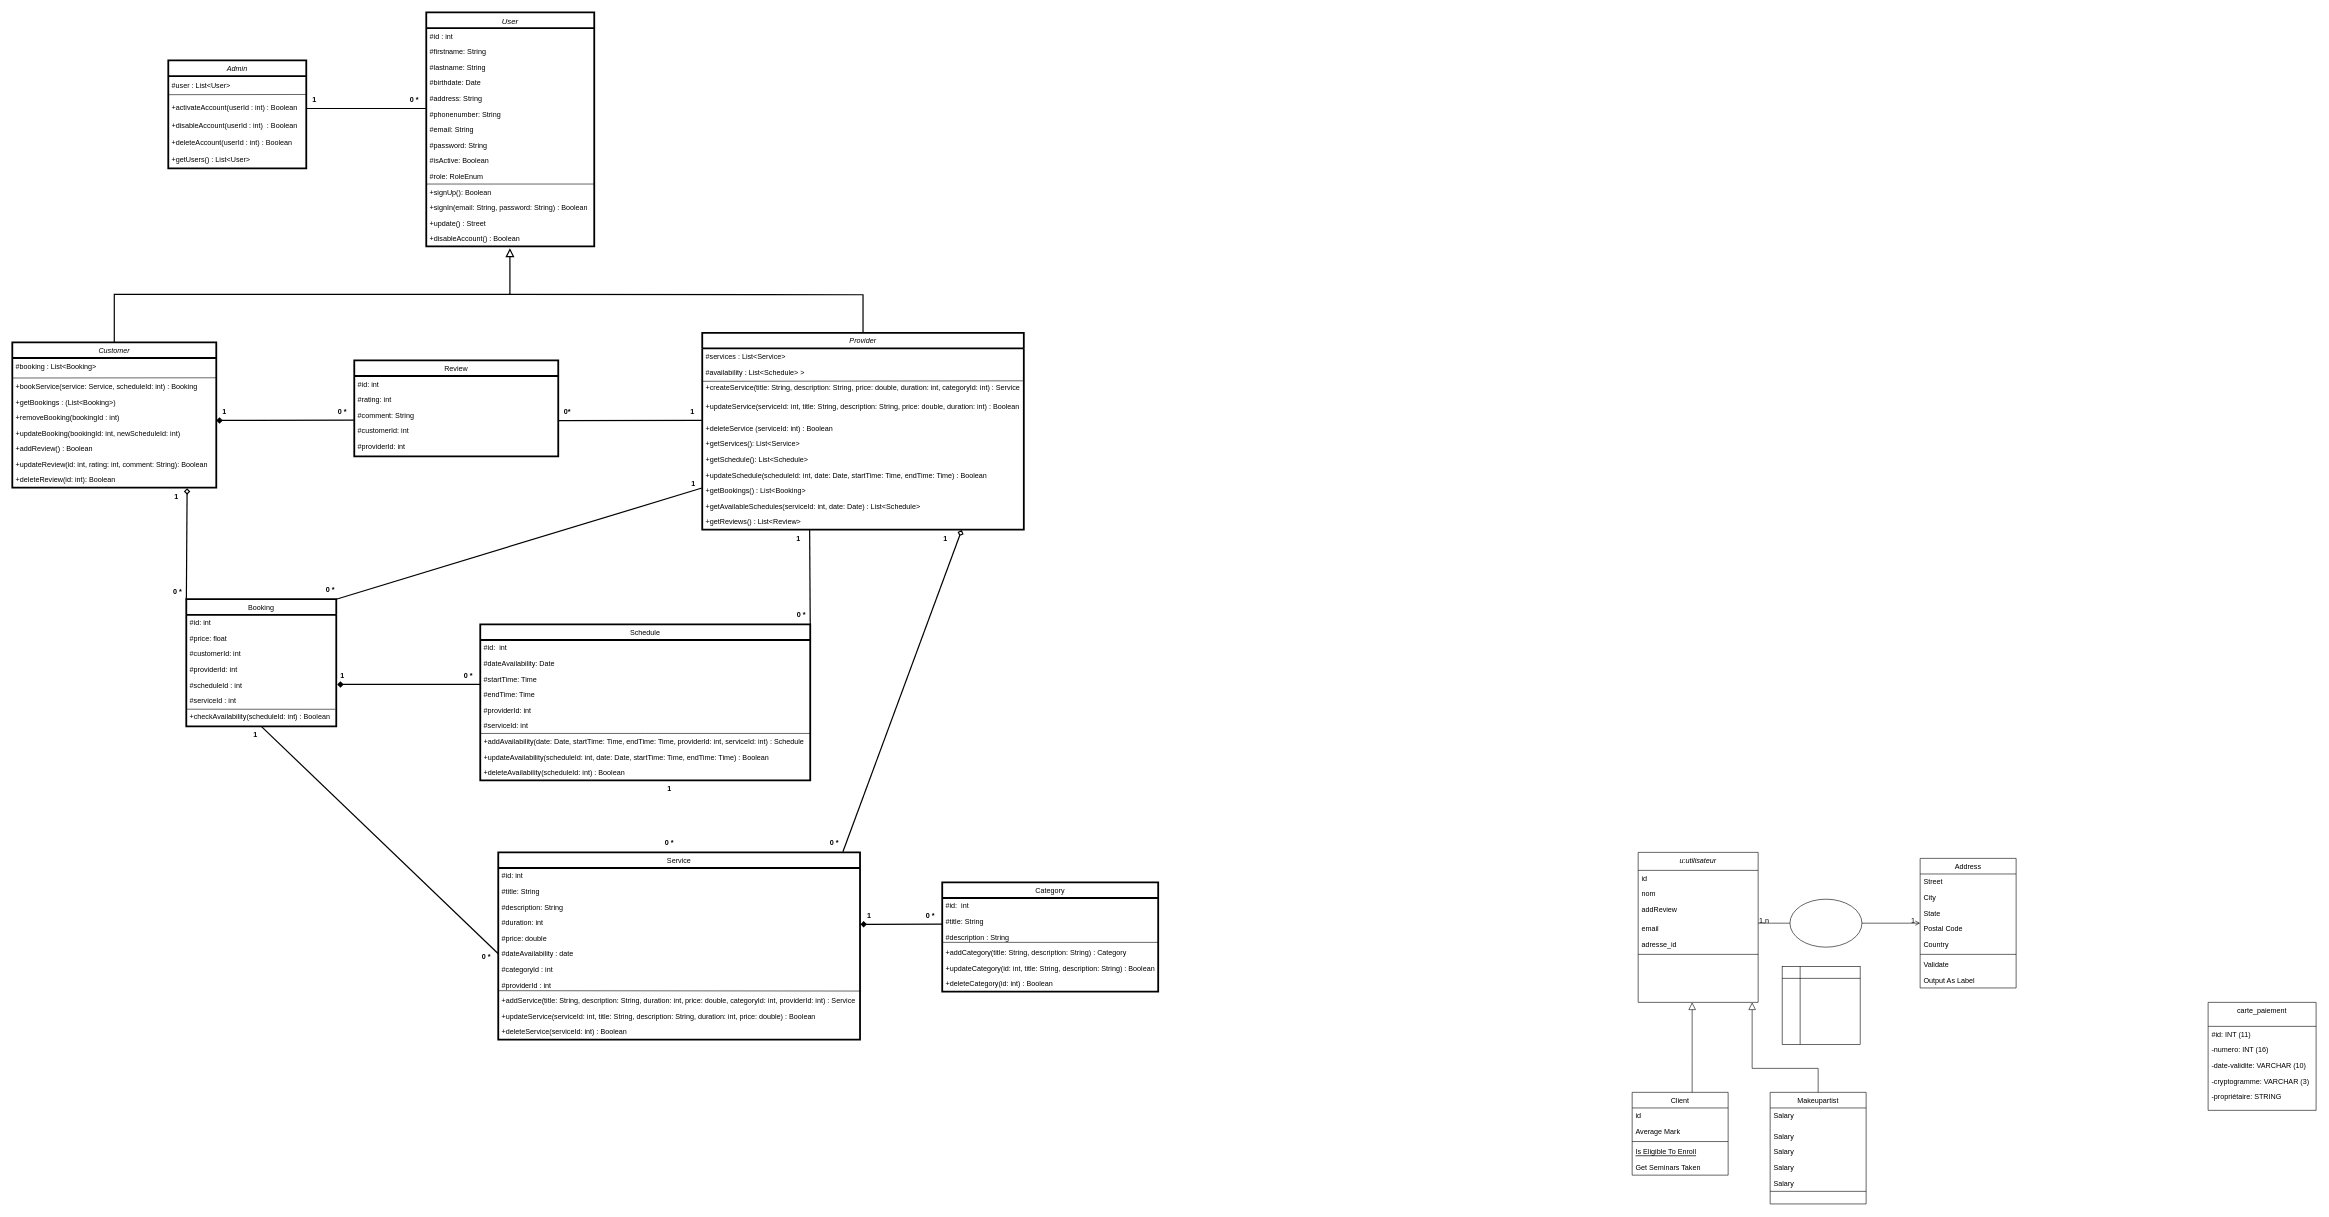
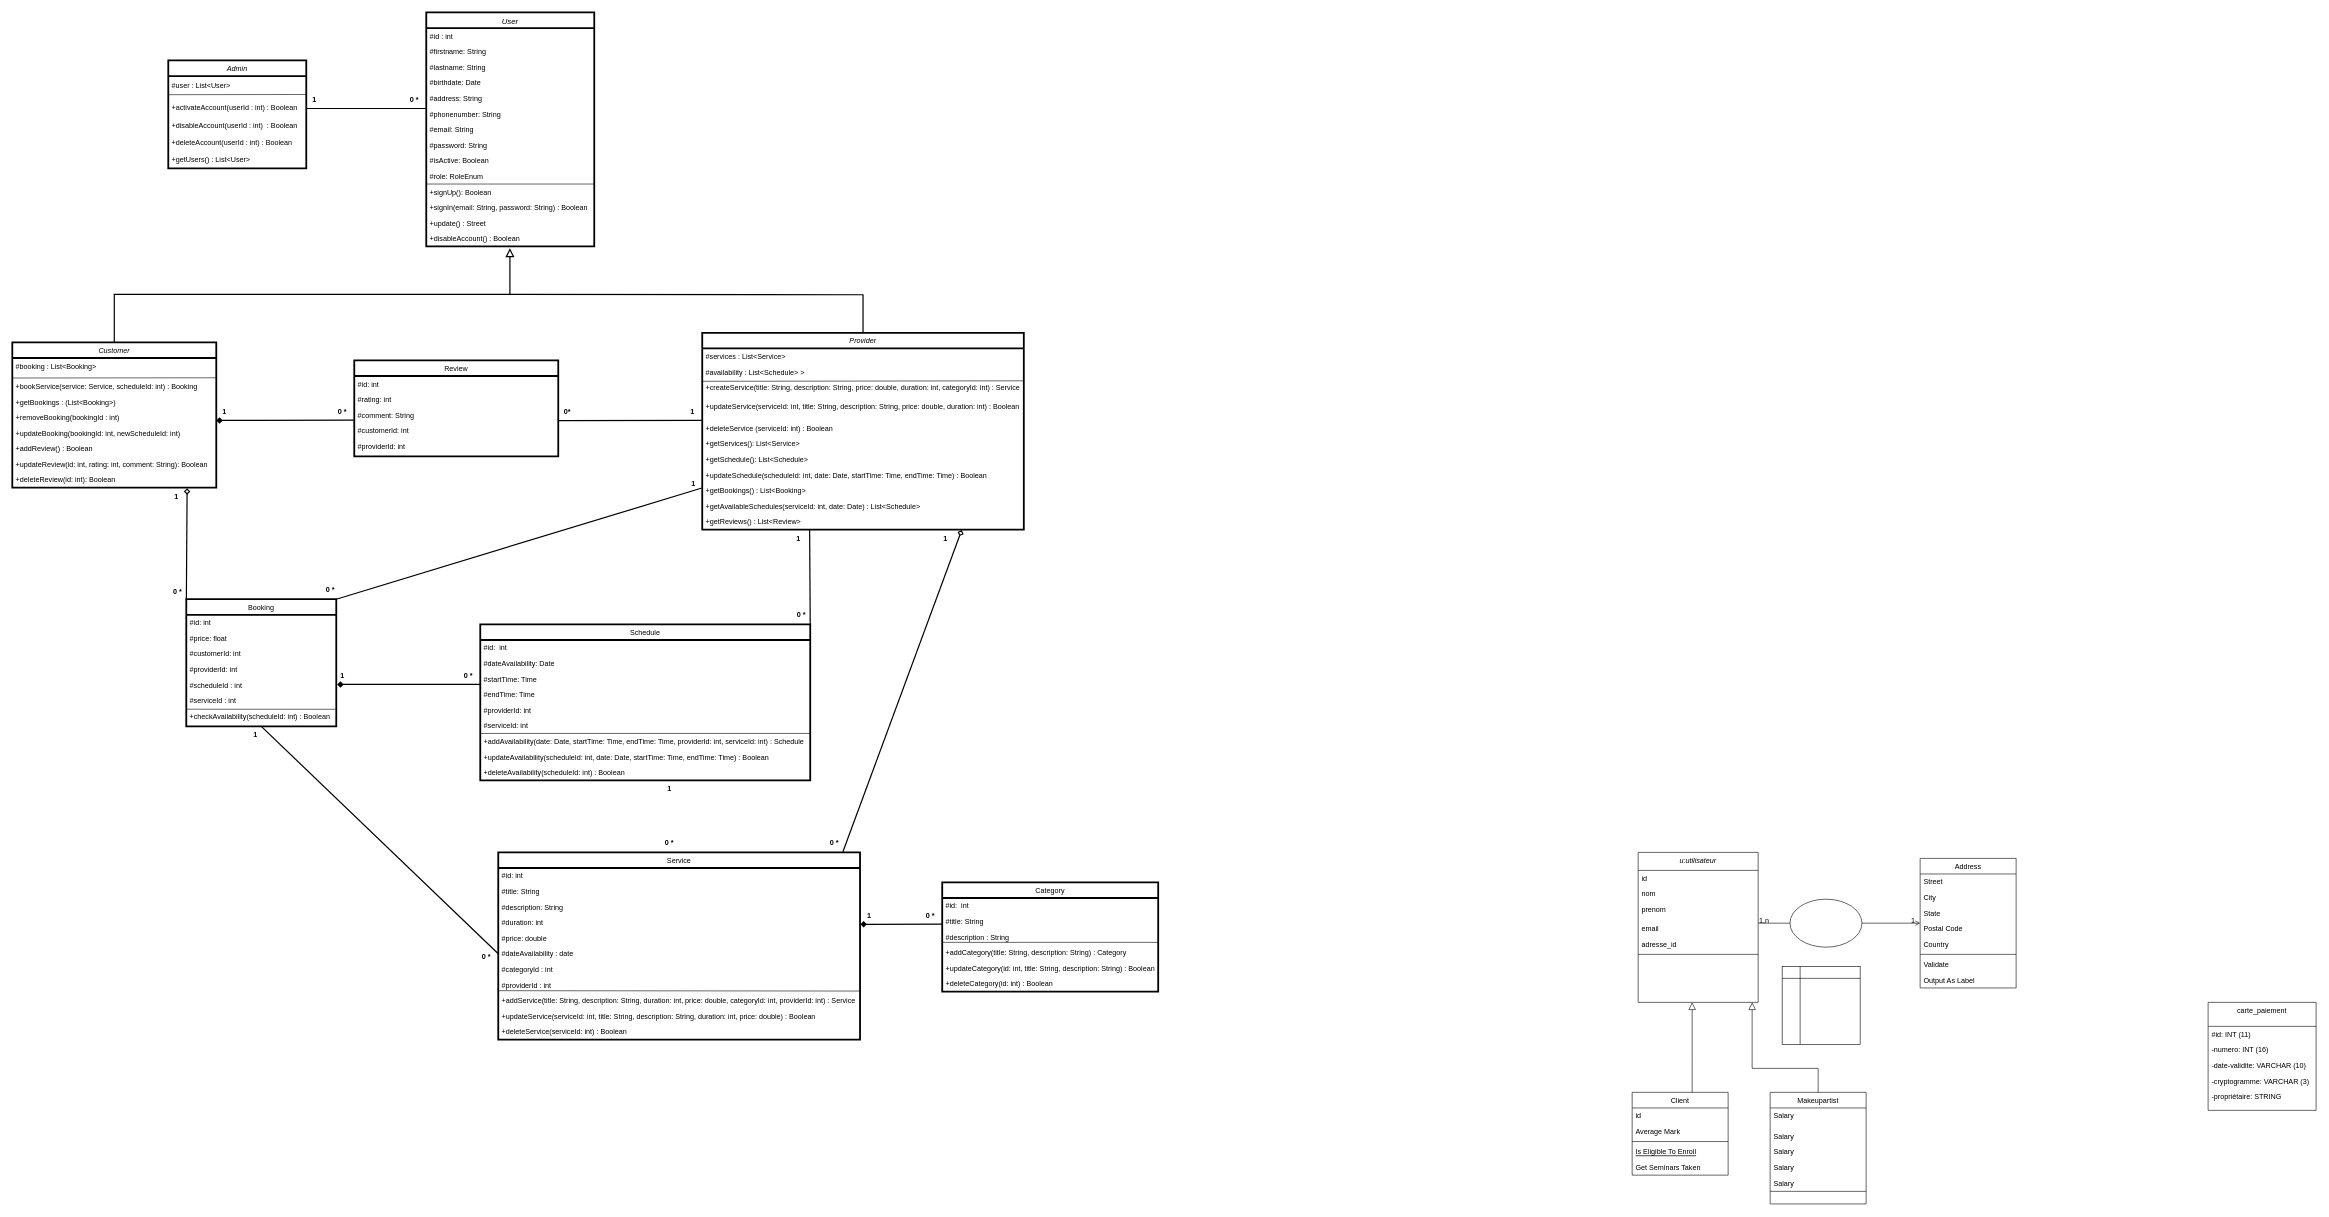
(1659, 910) -> (1654, 910)
